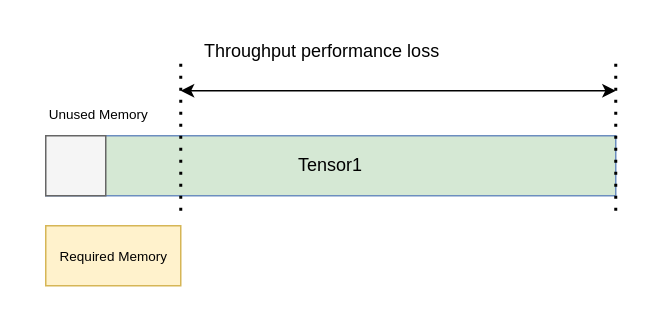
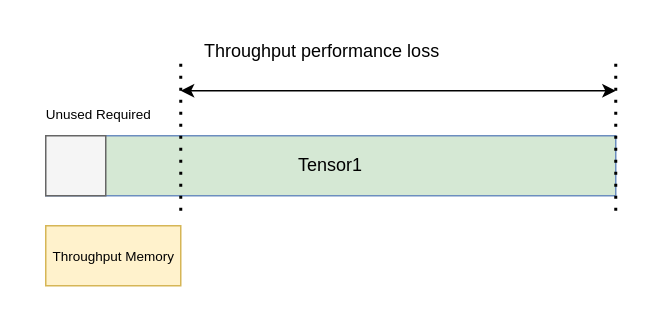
(99, 113) -> (99, 113)
(114, 256) -> (114, 256)
